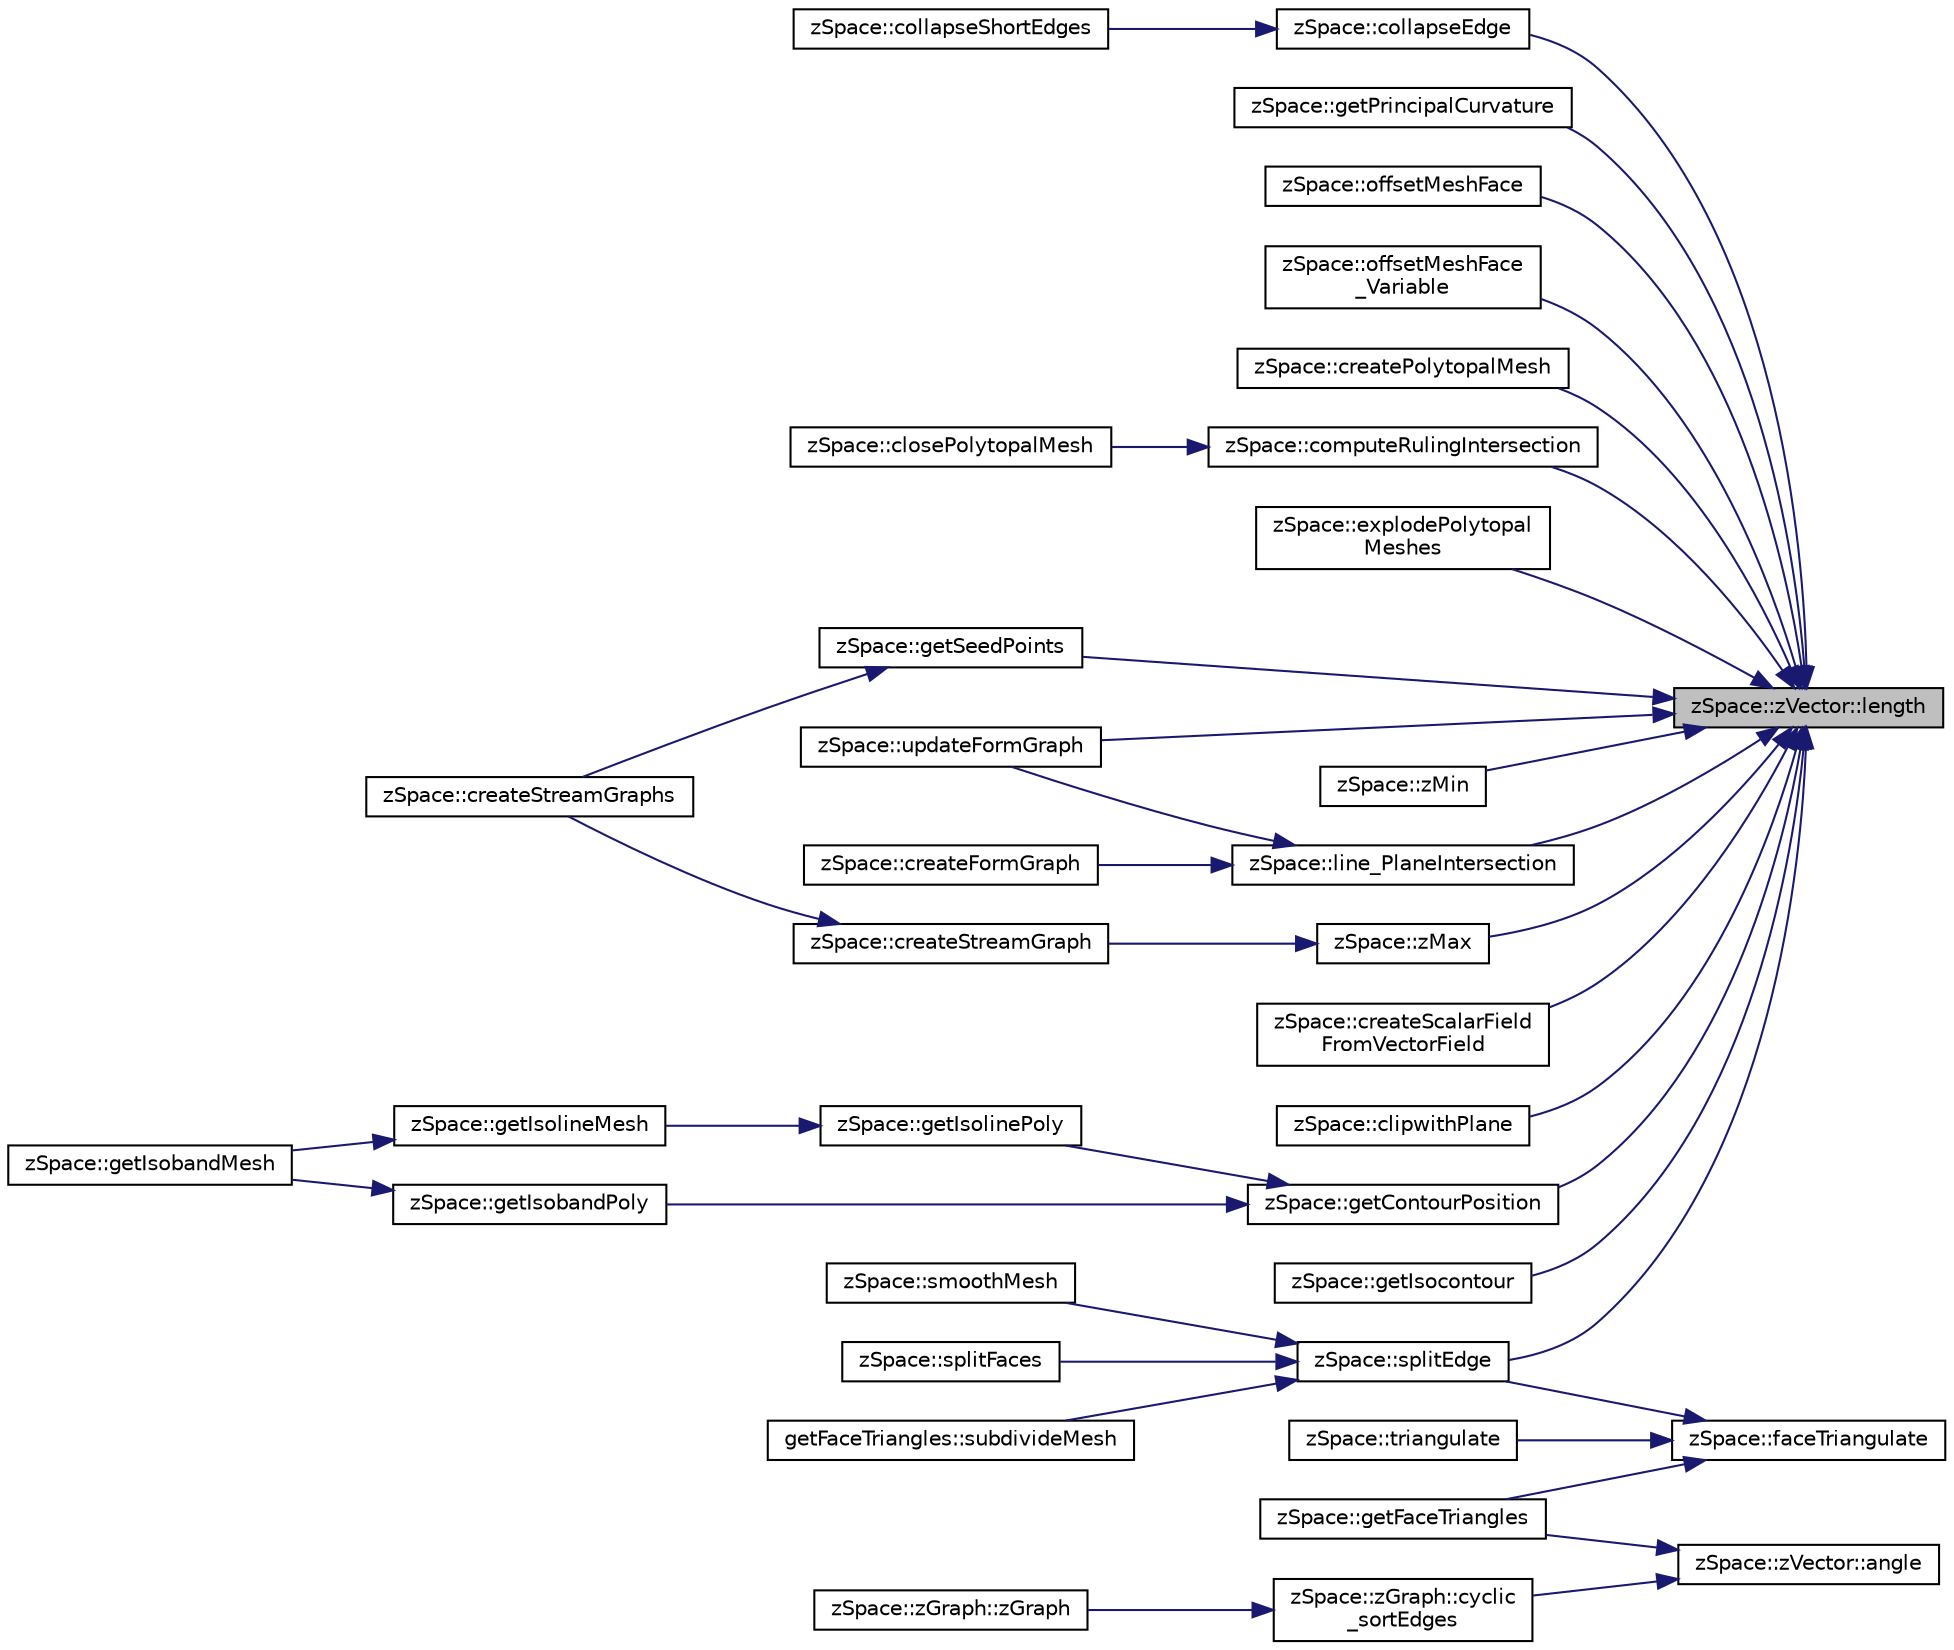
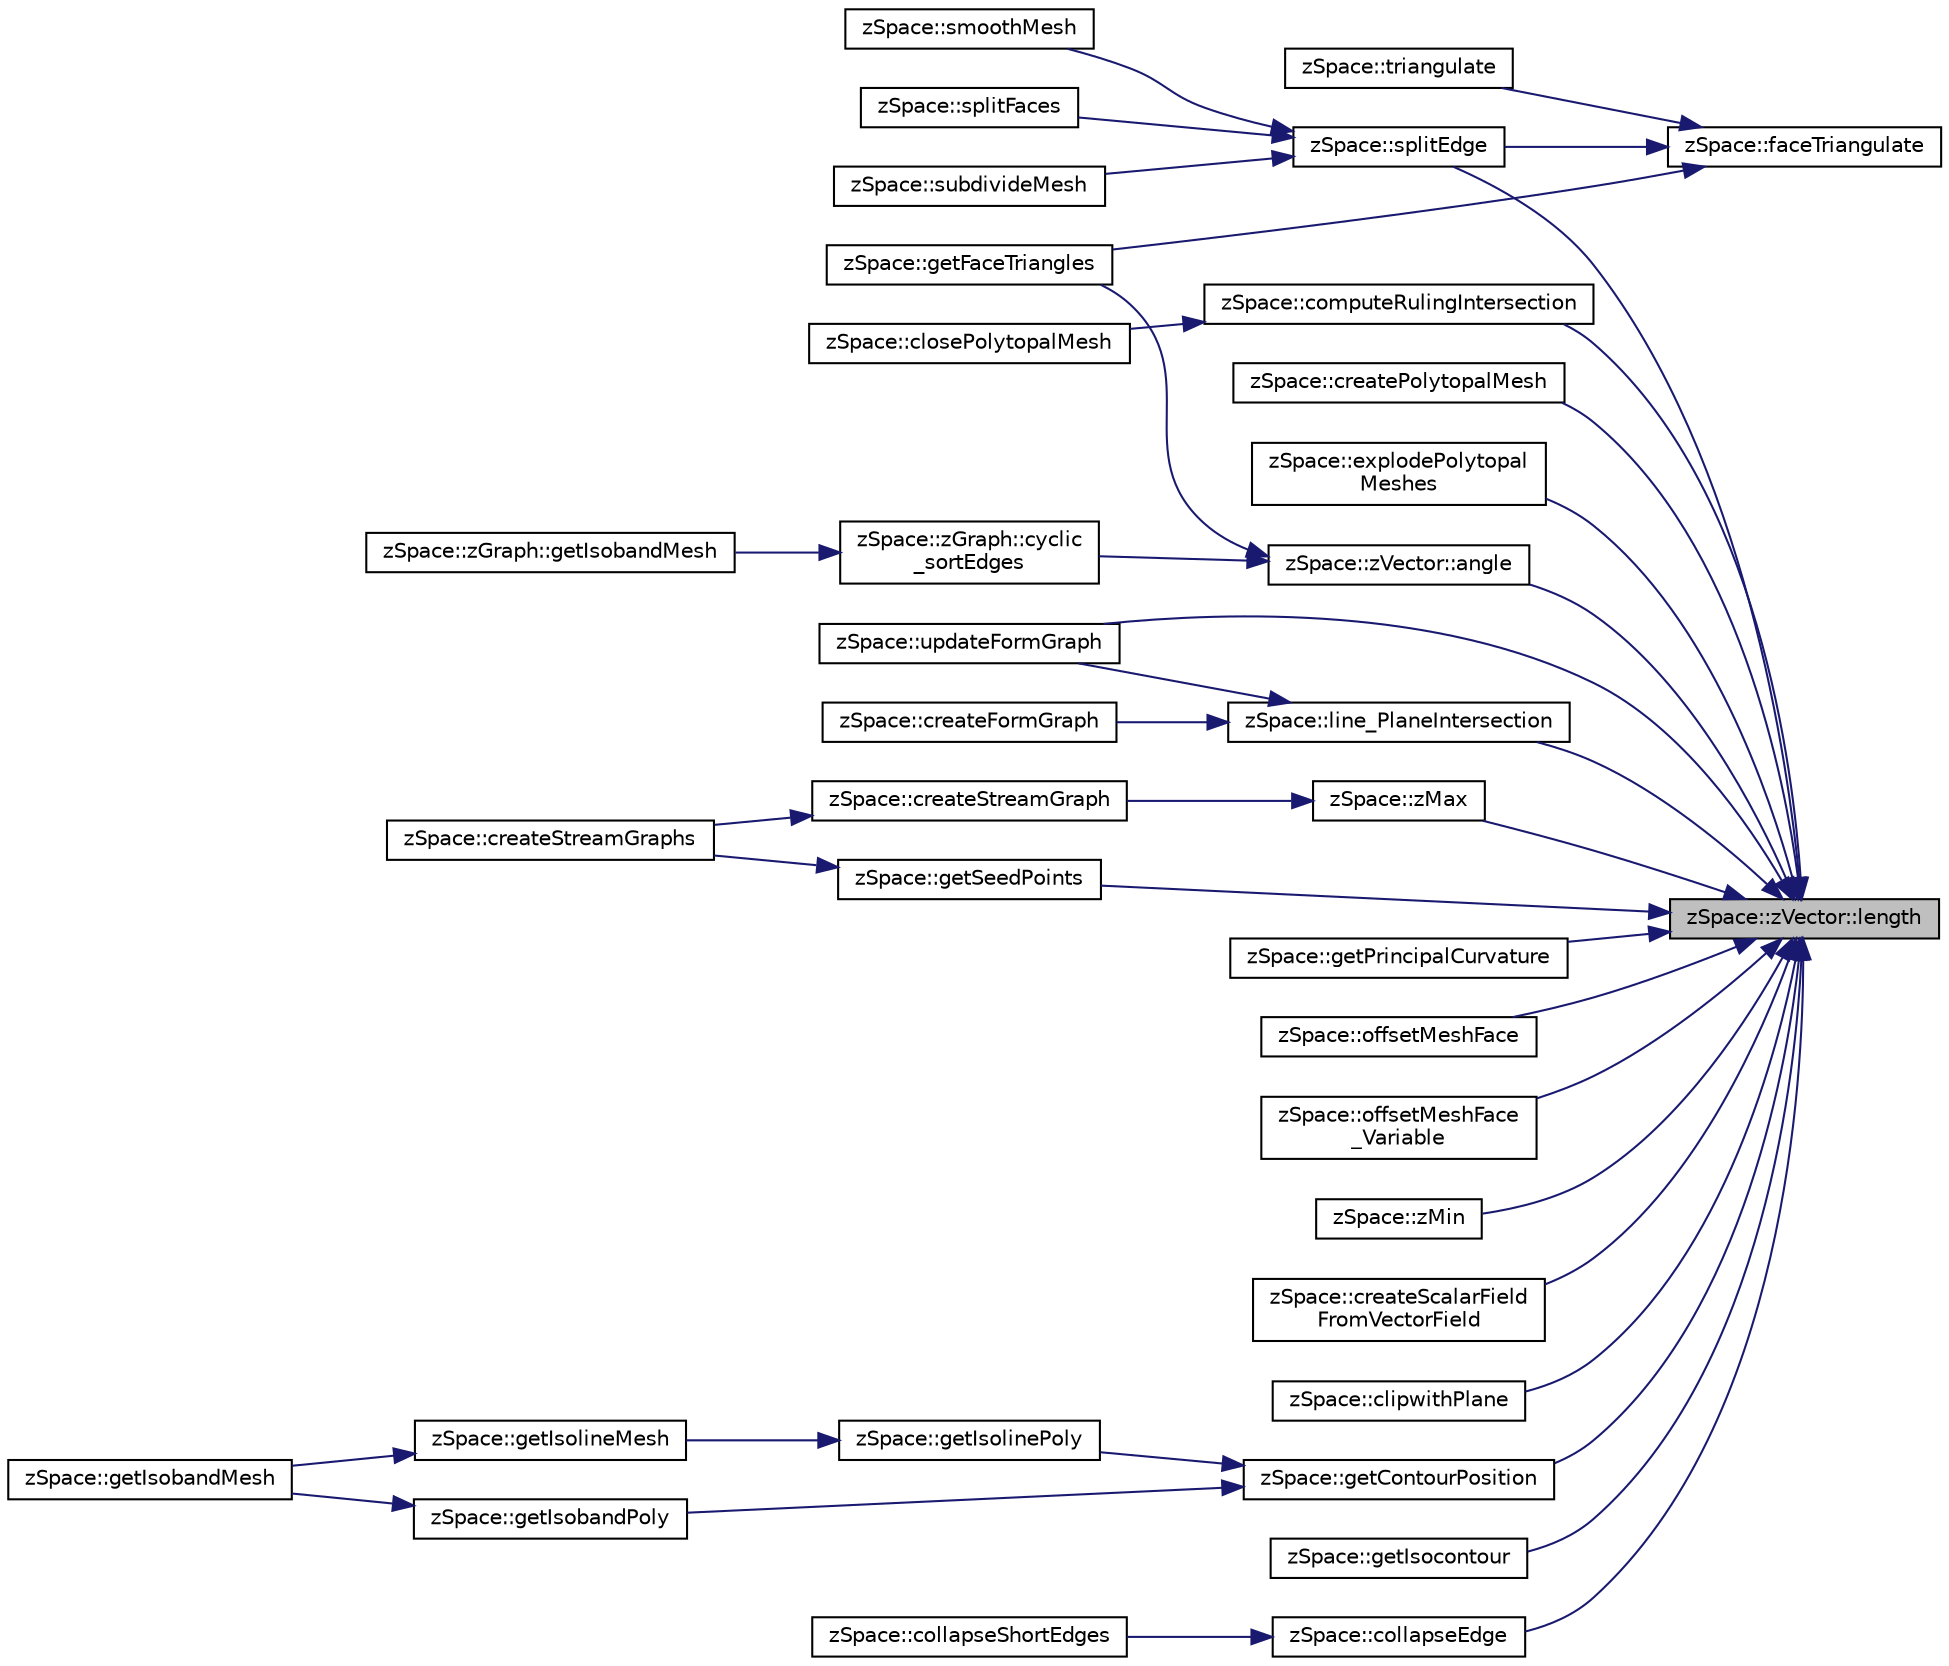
none -> (1686, 706)
(951, 1440) -> (970, 186)
(951, 1610) -> (550, 553)
